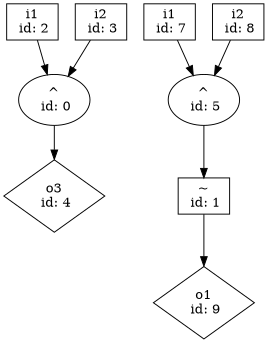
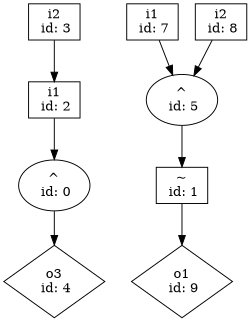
(82, 54) -> (54, 56)
